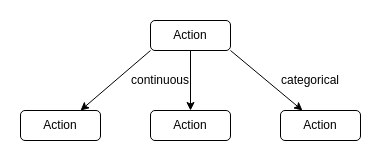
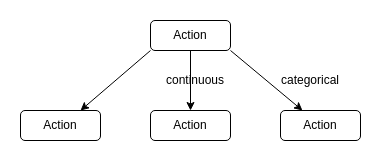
(161, 81) -> (196, 81)
